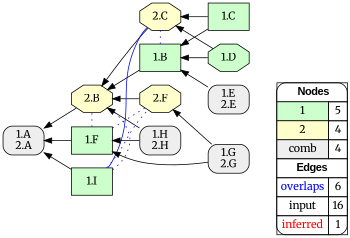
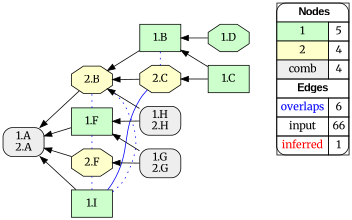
(199, 40) -> none
(131, 99) -> (61, 153)
(229, 100) -> none
(338, 206) -> (339, 126)
